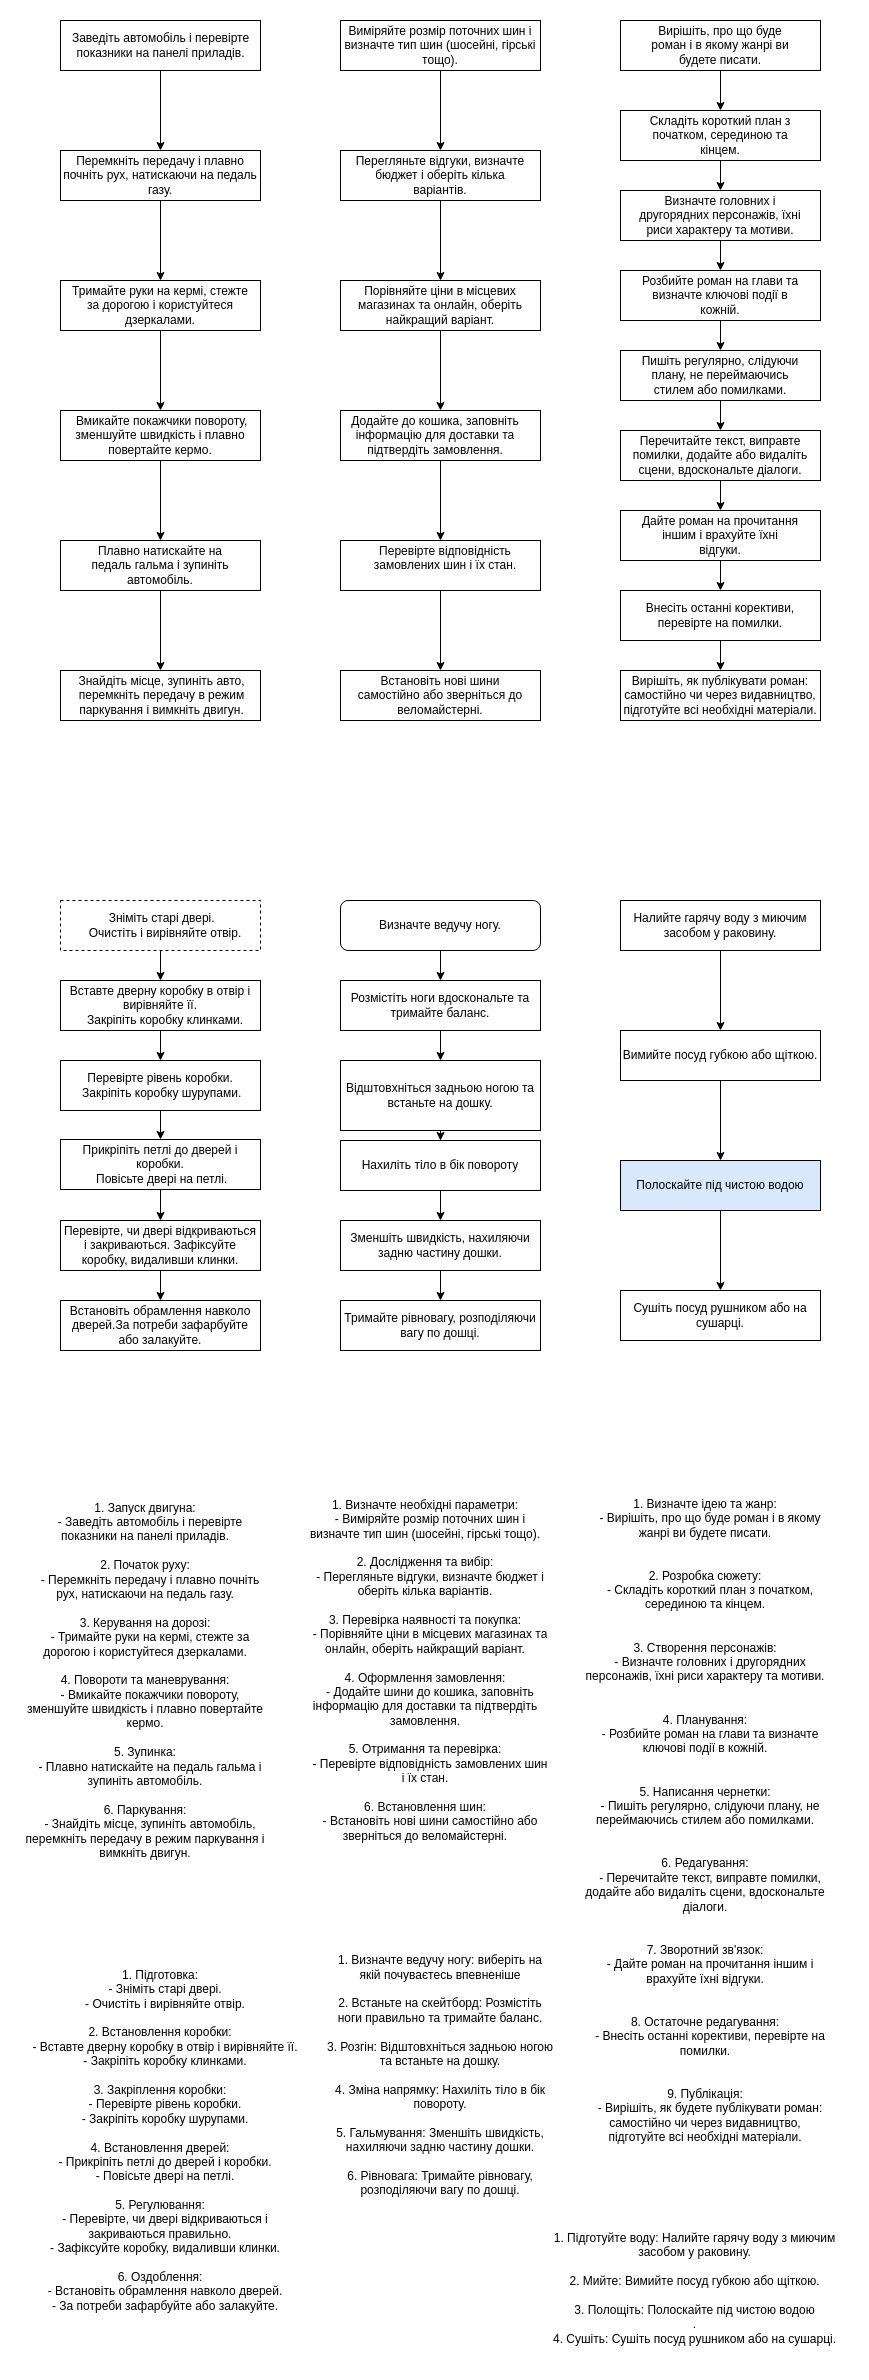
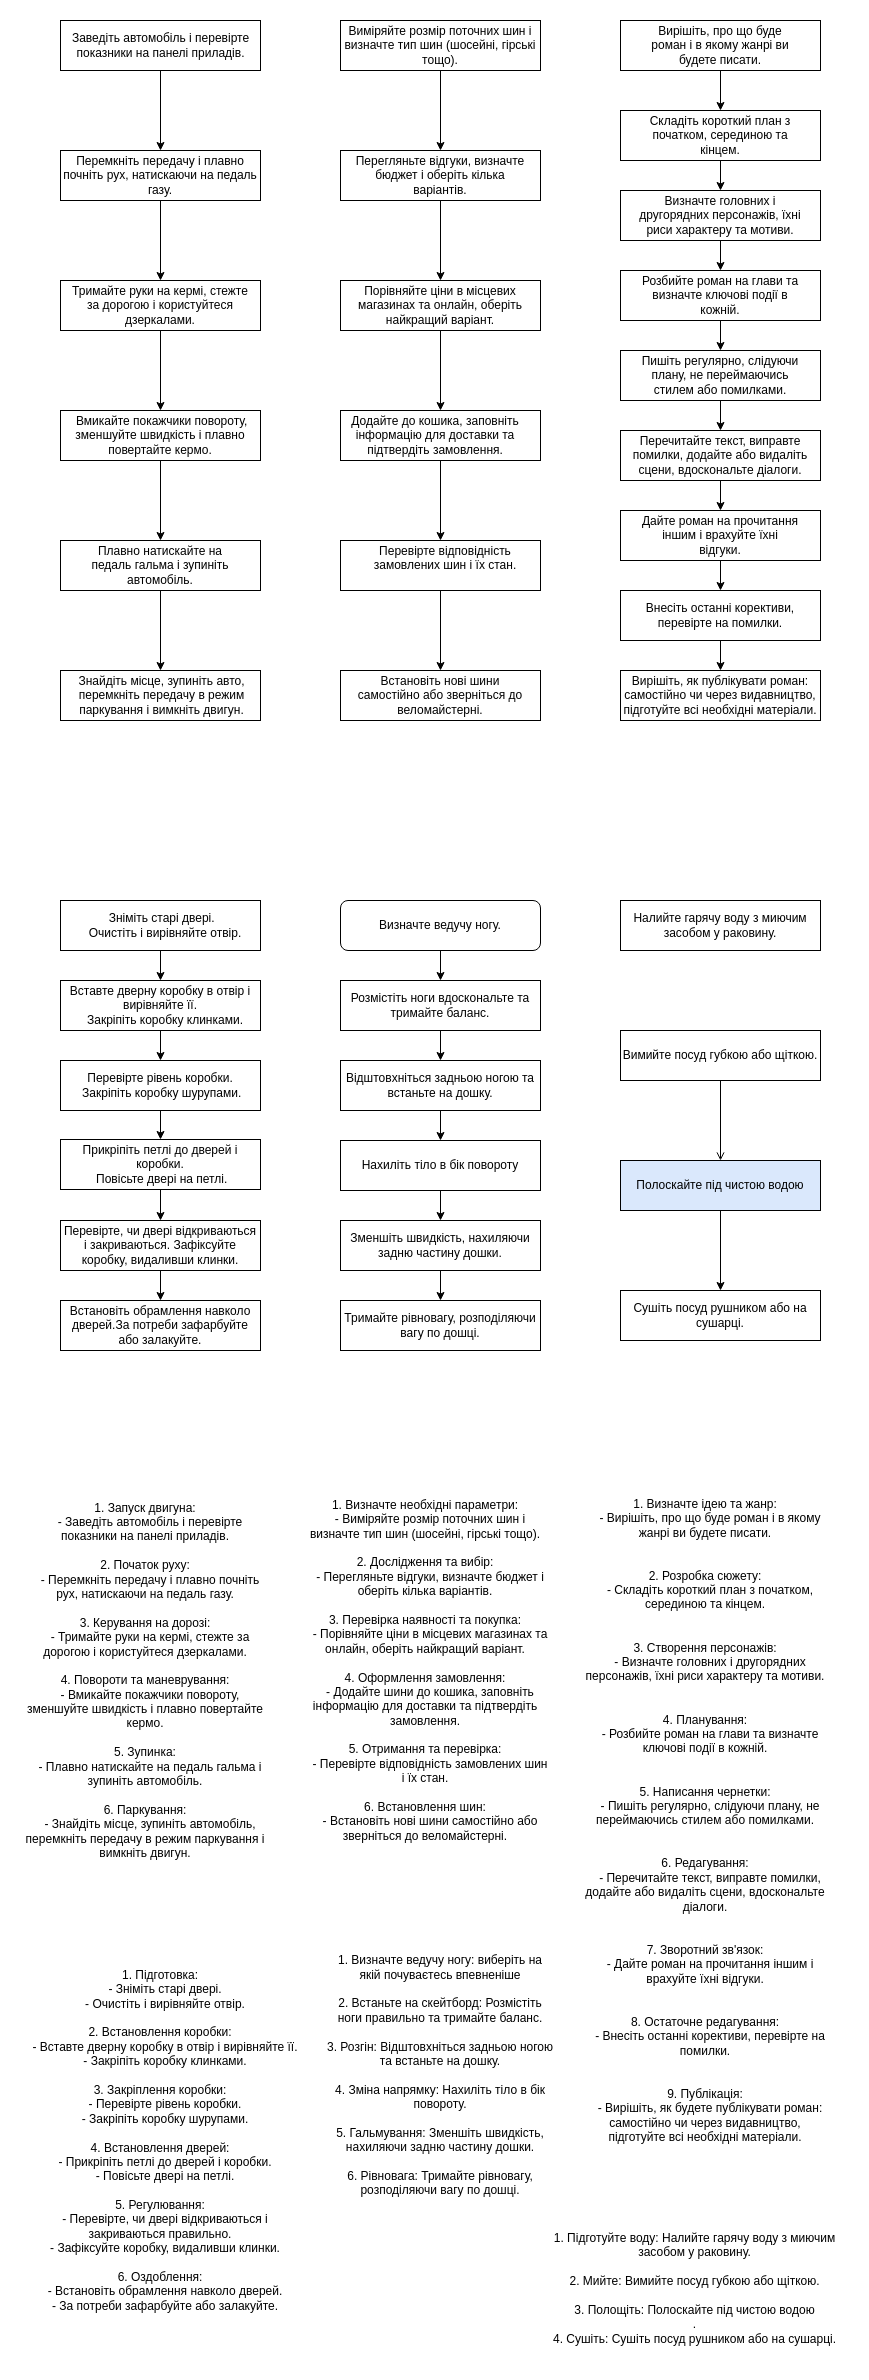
(161, 926) -> (161, 926)
(721, 987) -> none
(441, 1096) -> (441, 1086)
(721, 1152) -> (721, 1154)
